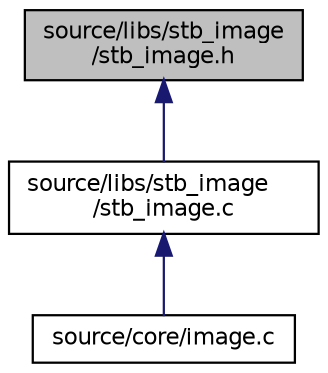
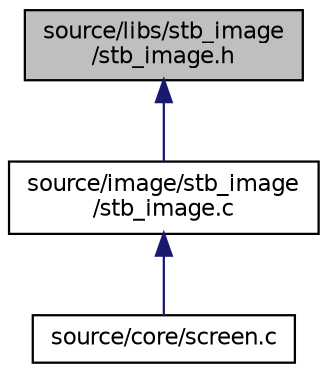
(164, 198) -> (164, 198)
(164, 339) -> (164, 339)
